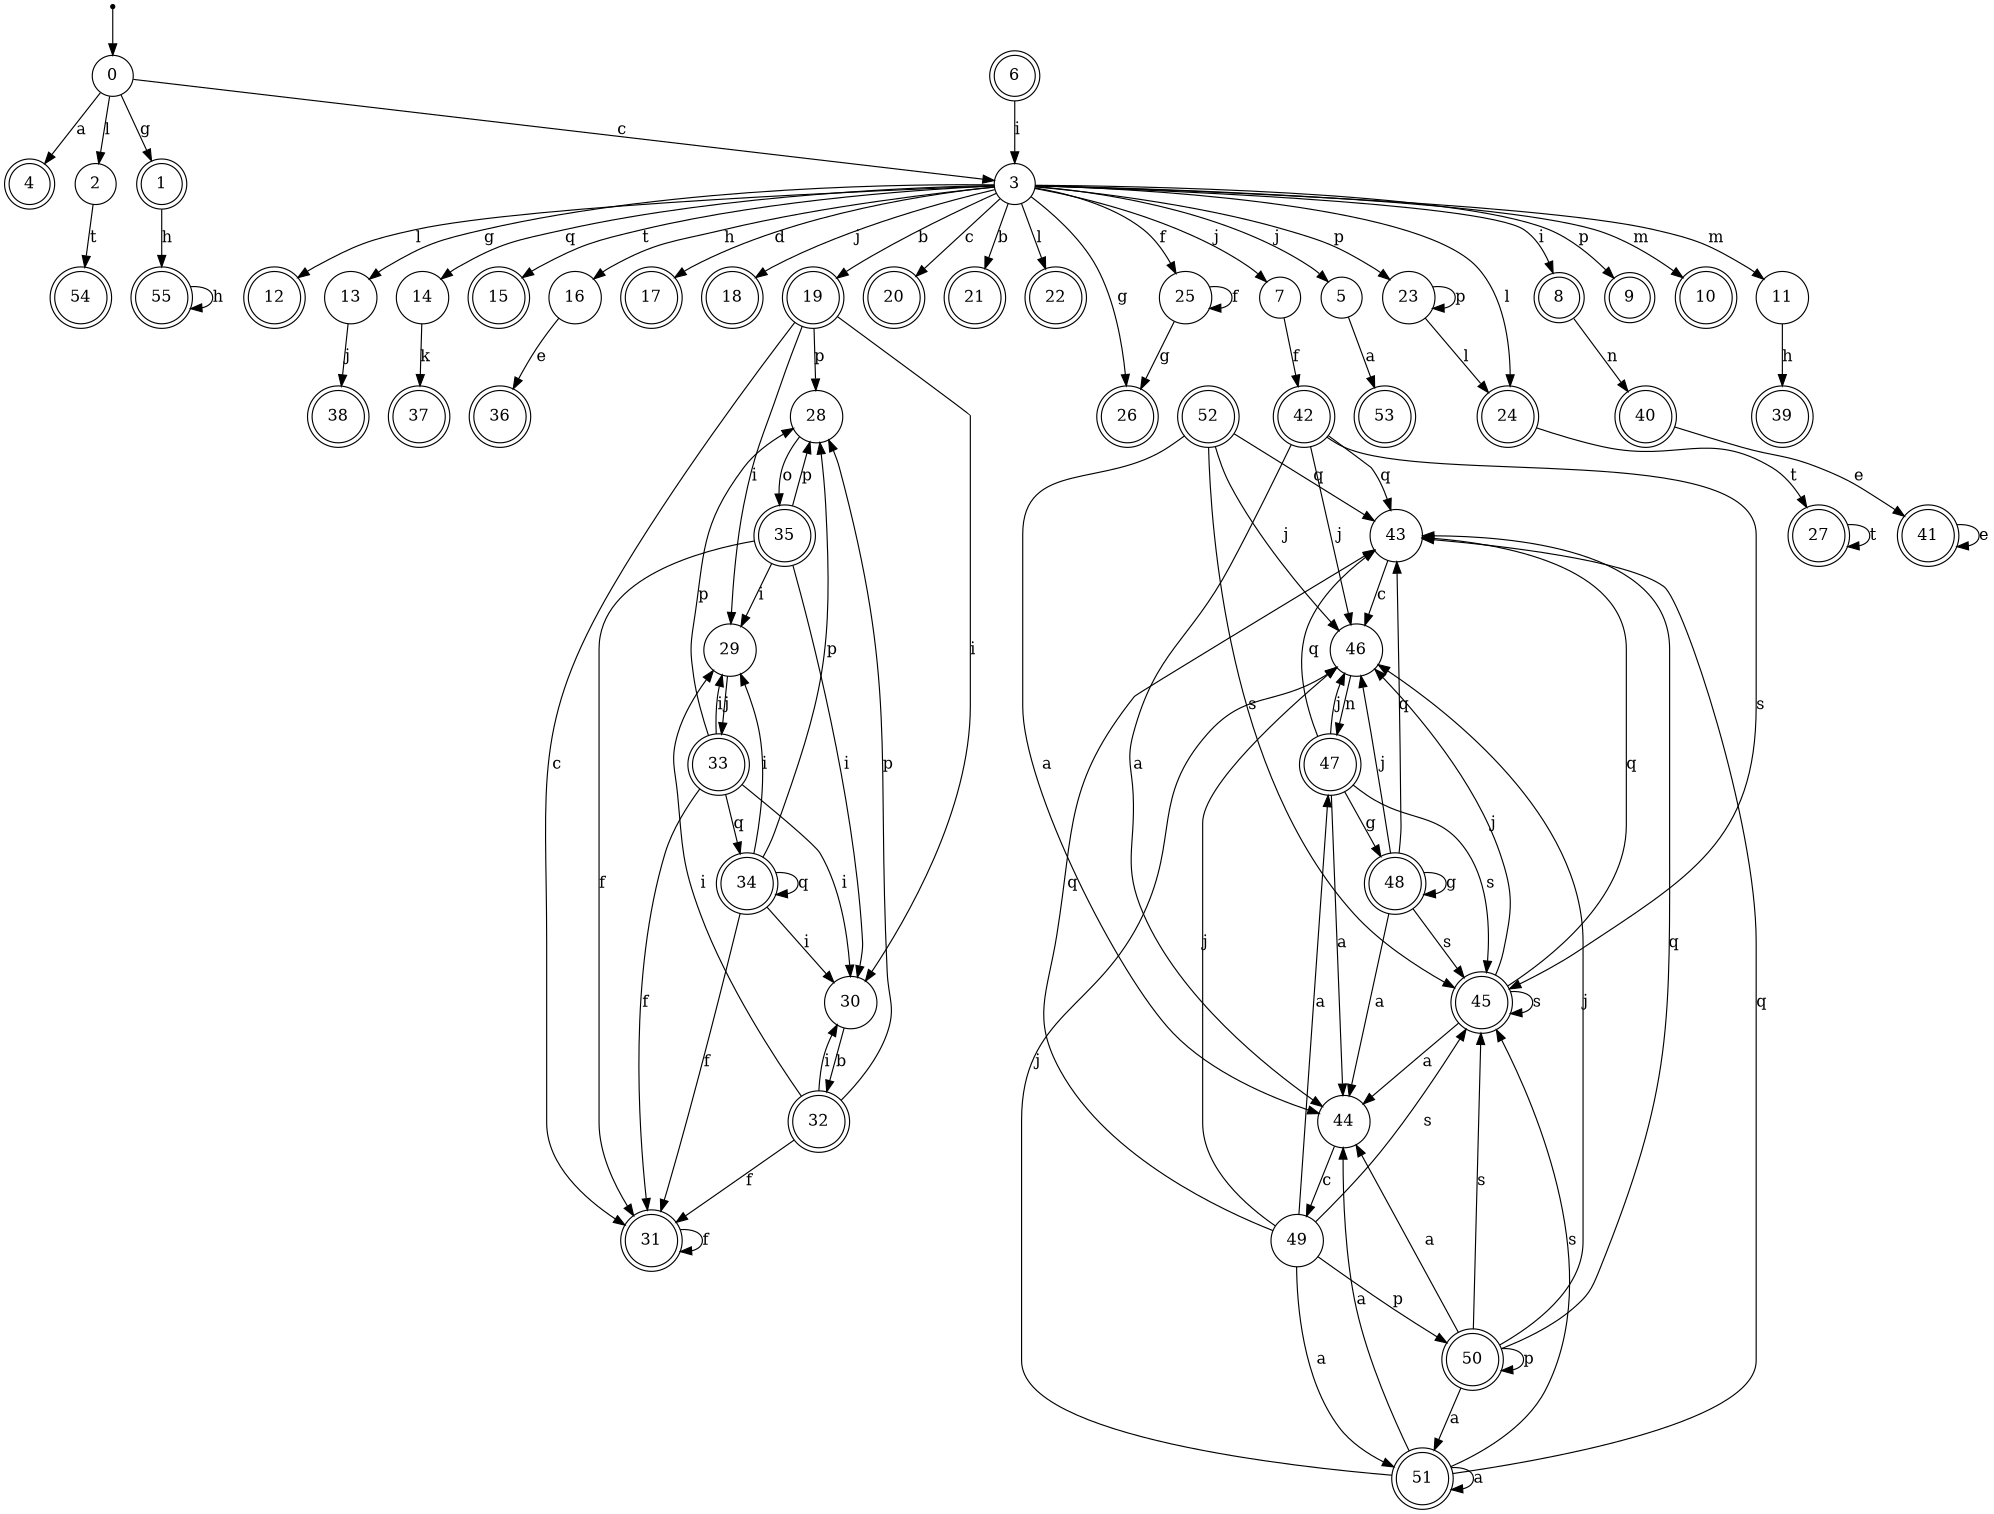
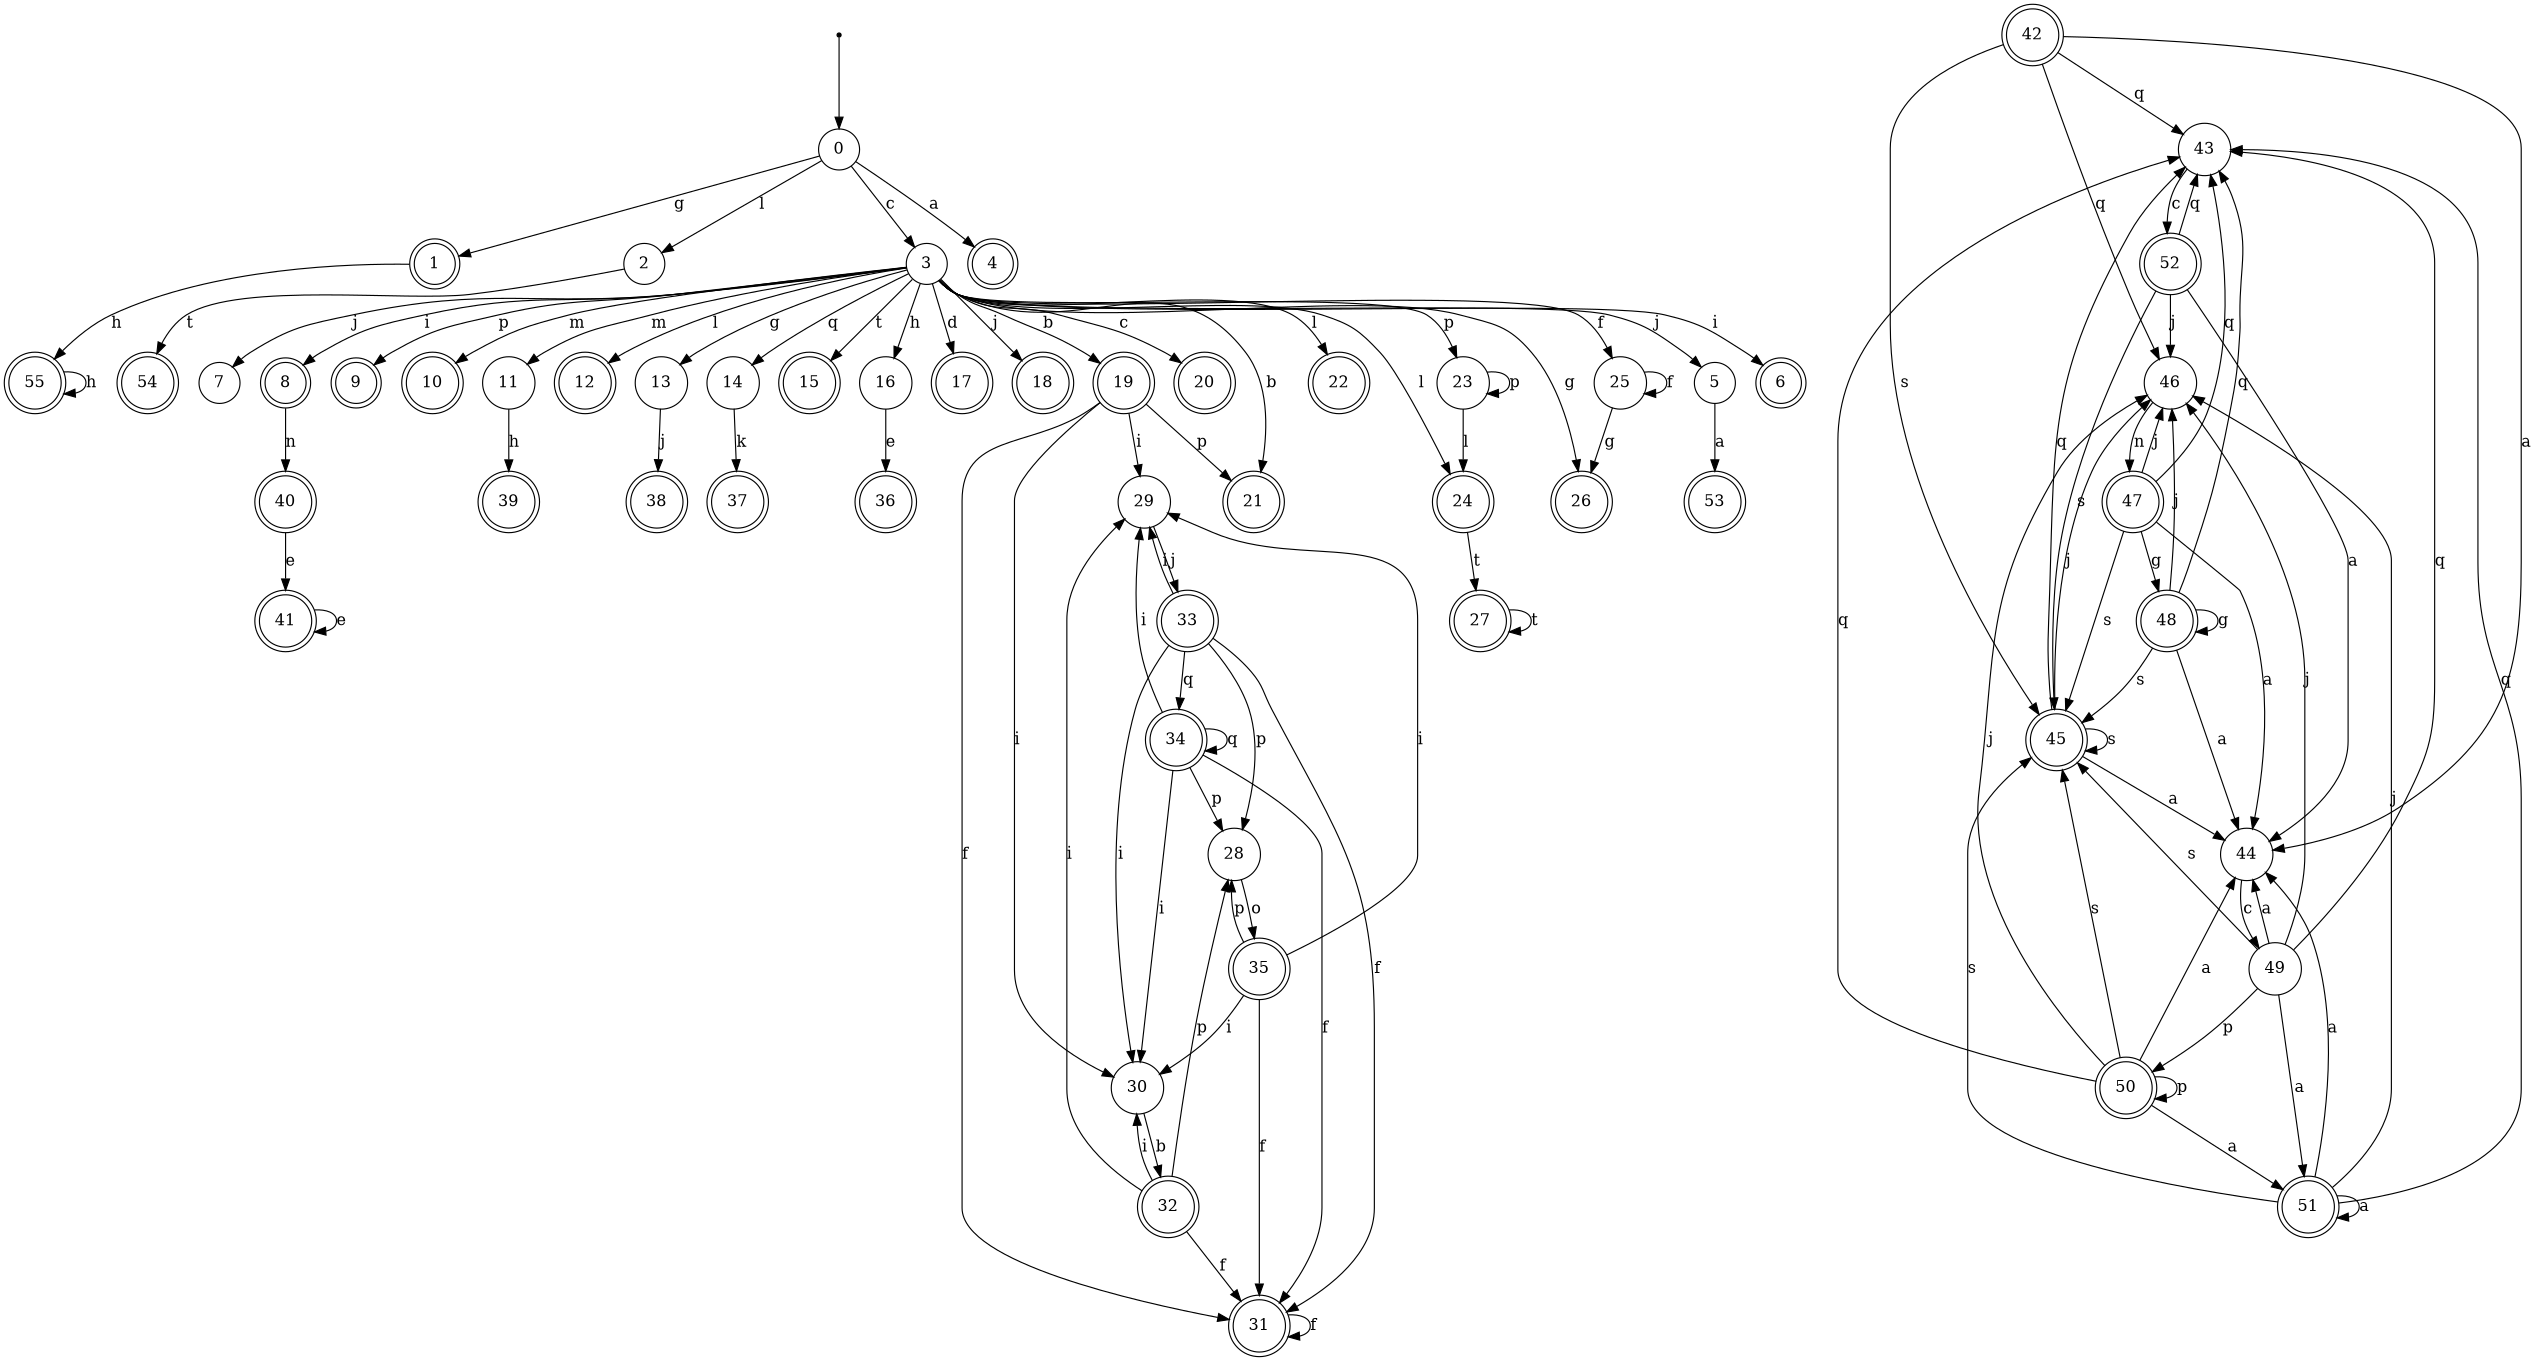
(1015, 126) -> (1349, 309)
(1290, 347) -> none
(815, 353) -> (1184, 439)
(1340, 536) -> (2101, 204)
(1378, 588) -> (2172, 194)
(557, 765) -> (965, 854)
(1313, 1011) -> (2262, 917)
